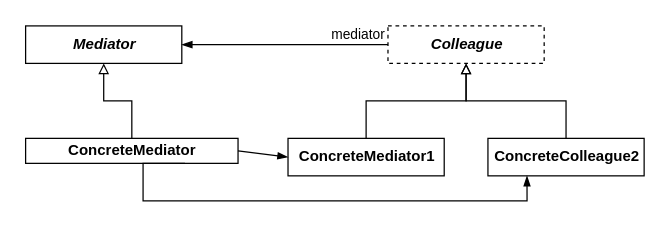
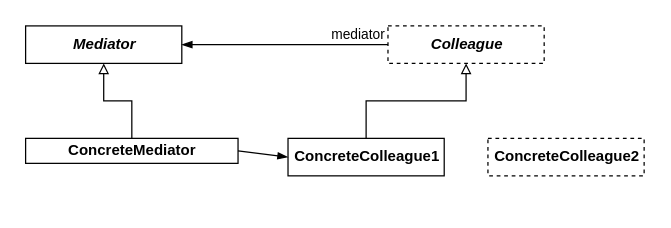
(535, 101) -> none
(368, 157) -> (368, 157)
(566, 157) -> (566, 157)
(322, 201) -> none
